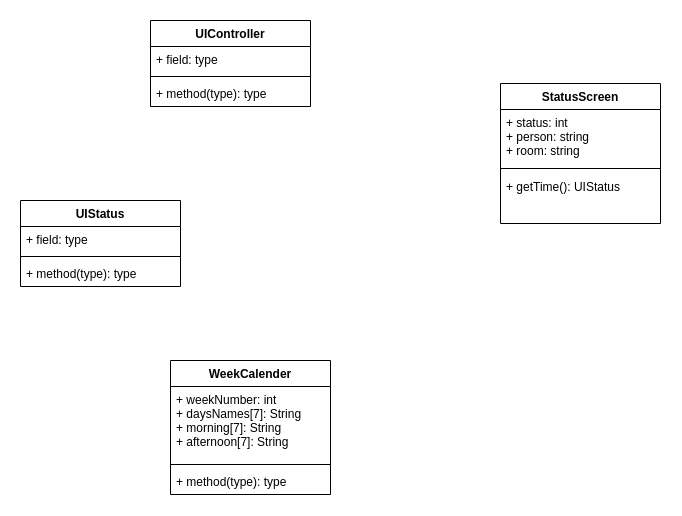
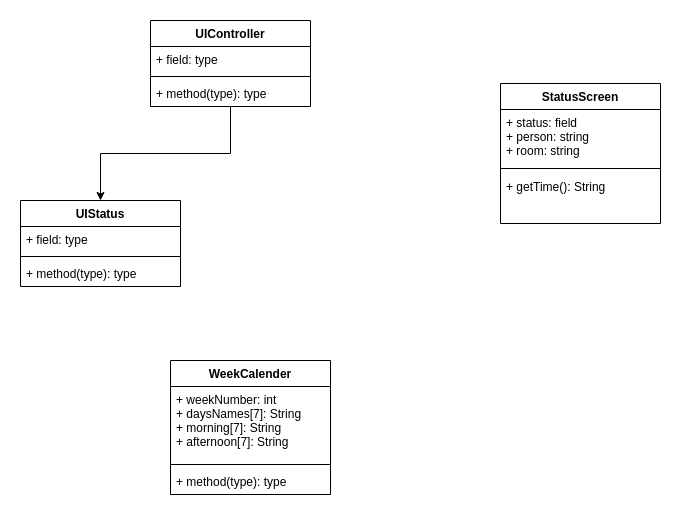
(543, 123) -> (549, 123)
none -> (169, 154)
(570, 187) -> (562, 187)
